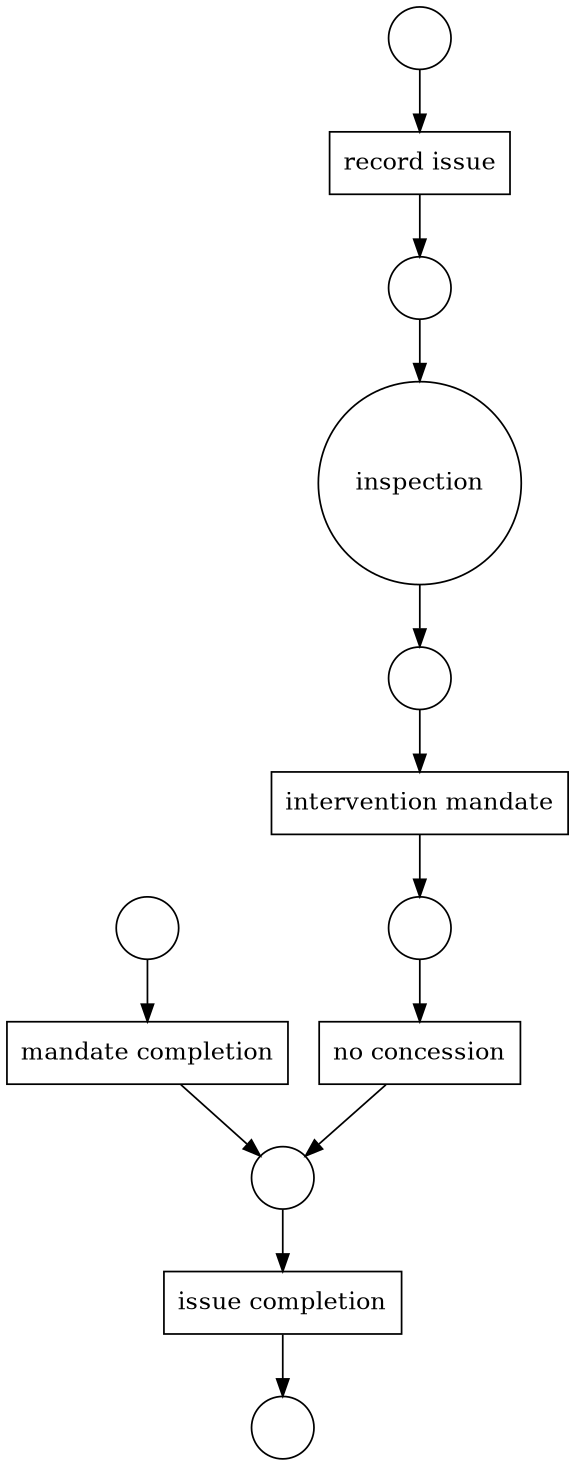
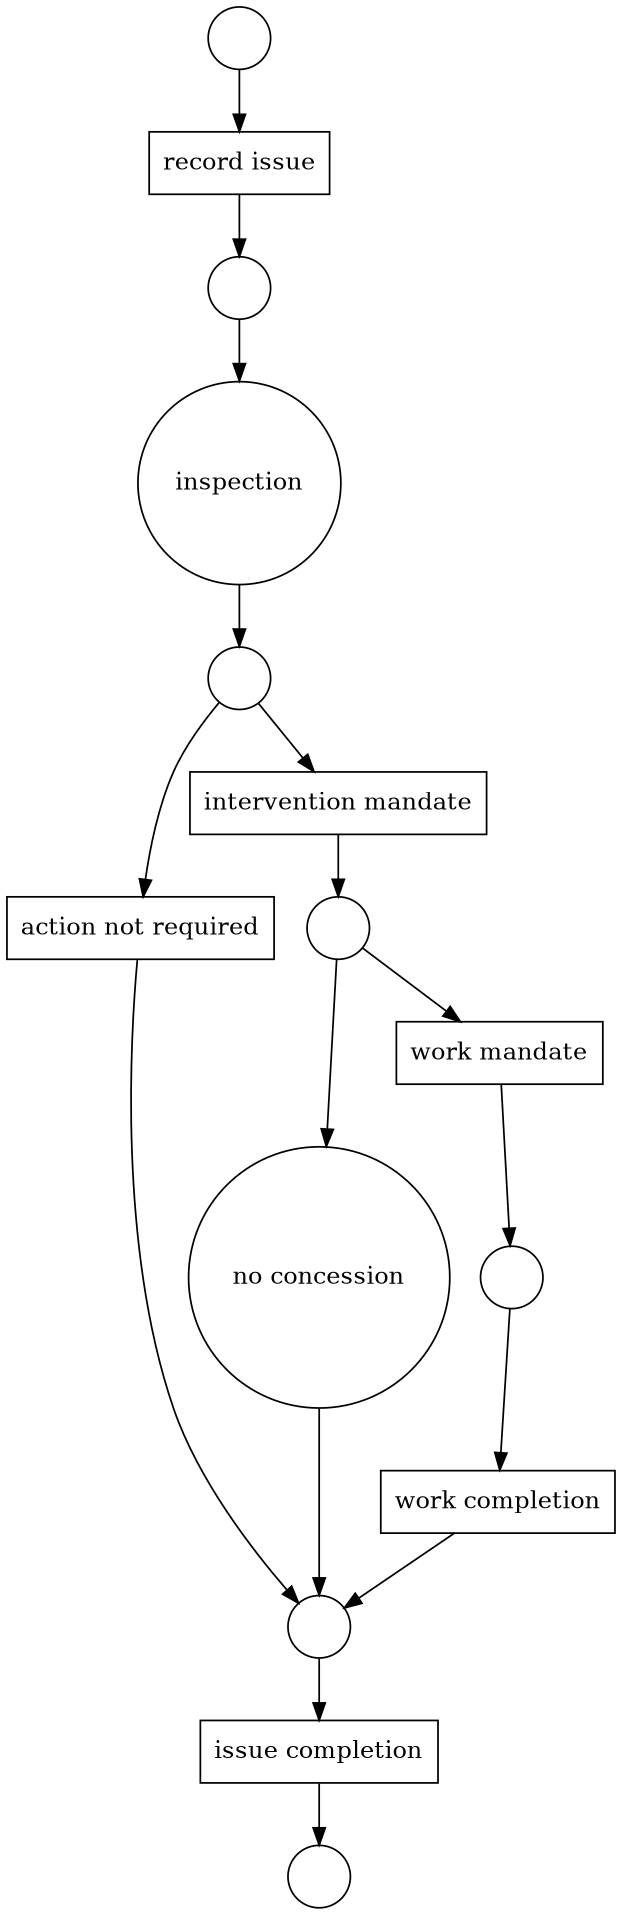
none -> (141, 928)
(147, 1053) -> (498, 1502)
(420, 1053) -> (319, 1277)
none -> (500, 1053)
